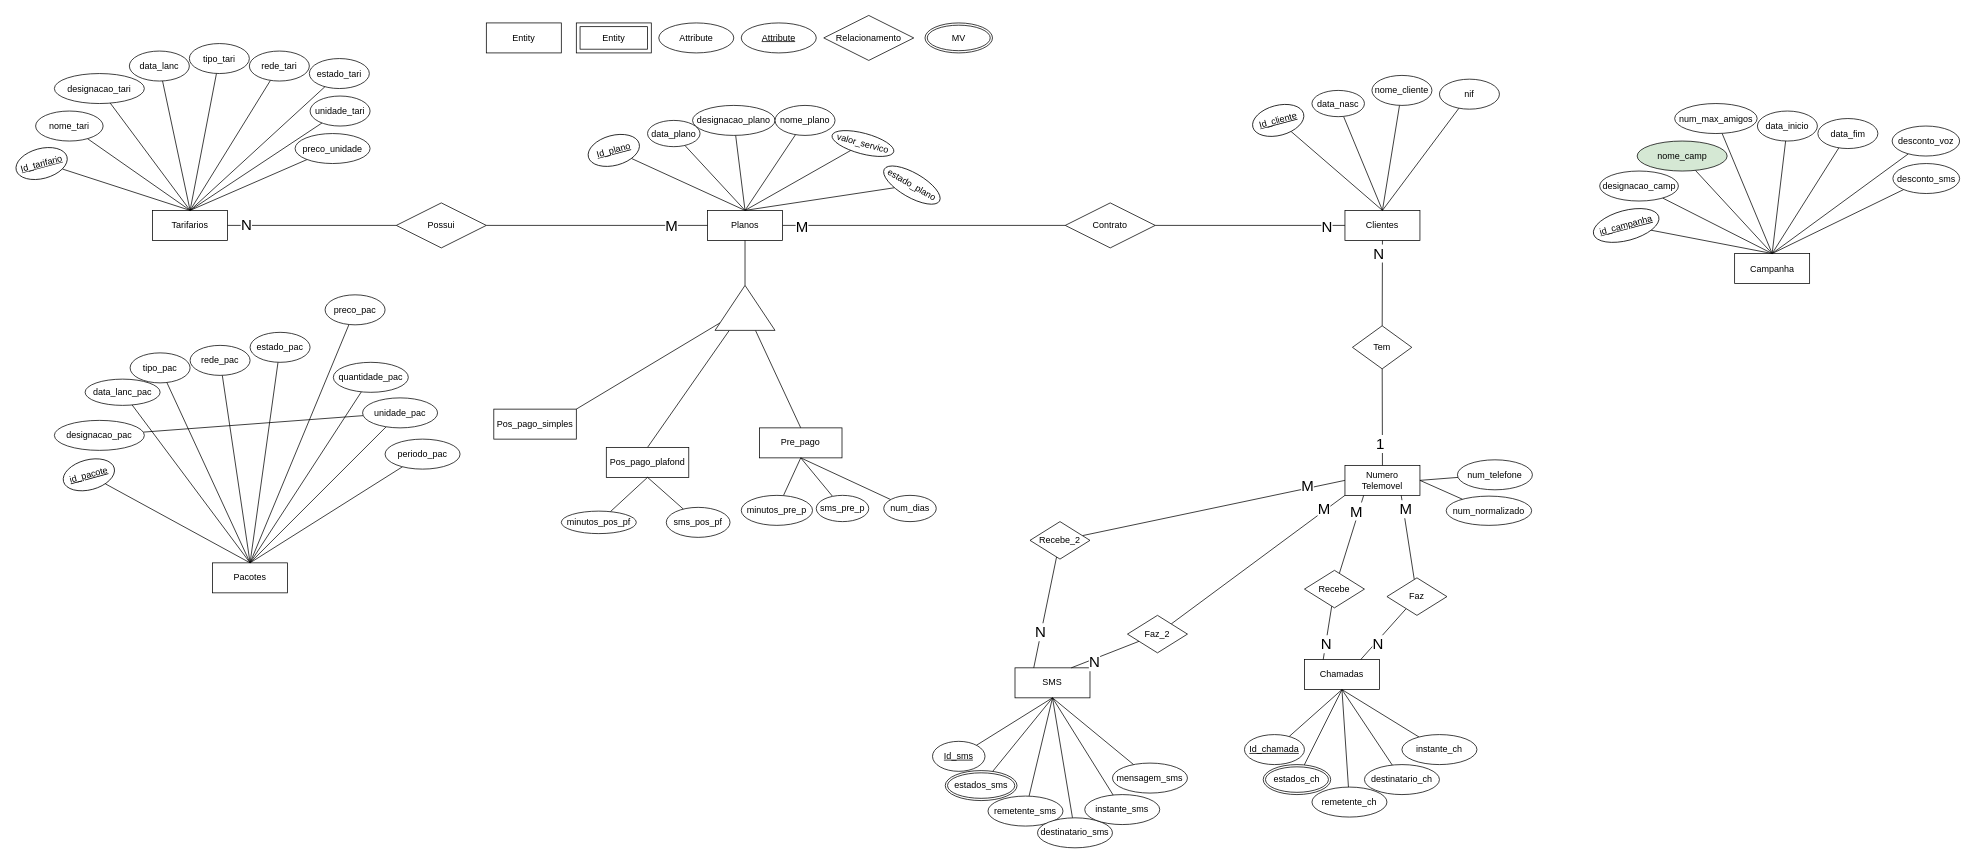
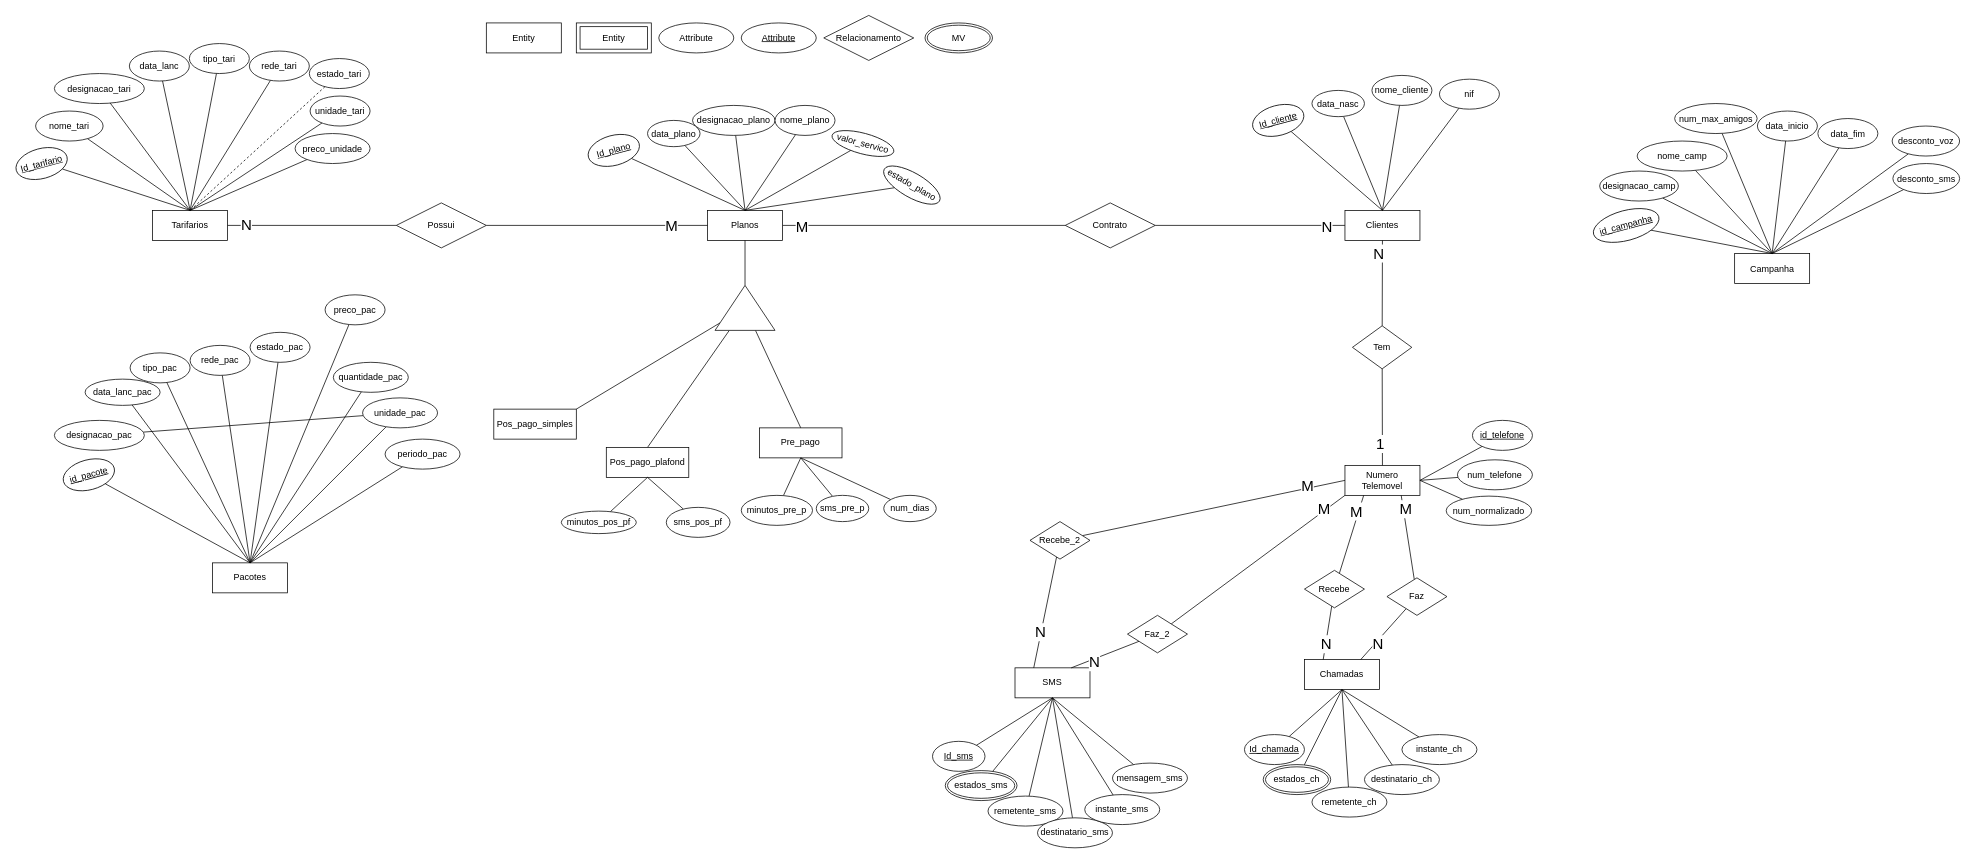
(262, 145) -> (262, 145)
(1682, 156) -> (1682, 156)
none -> (1503, 435)
none -> (1453, 462)
